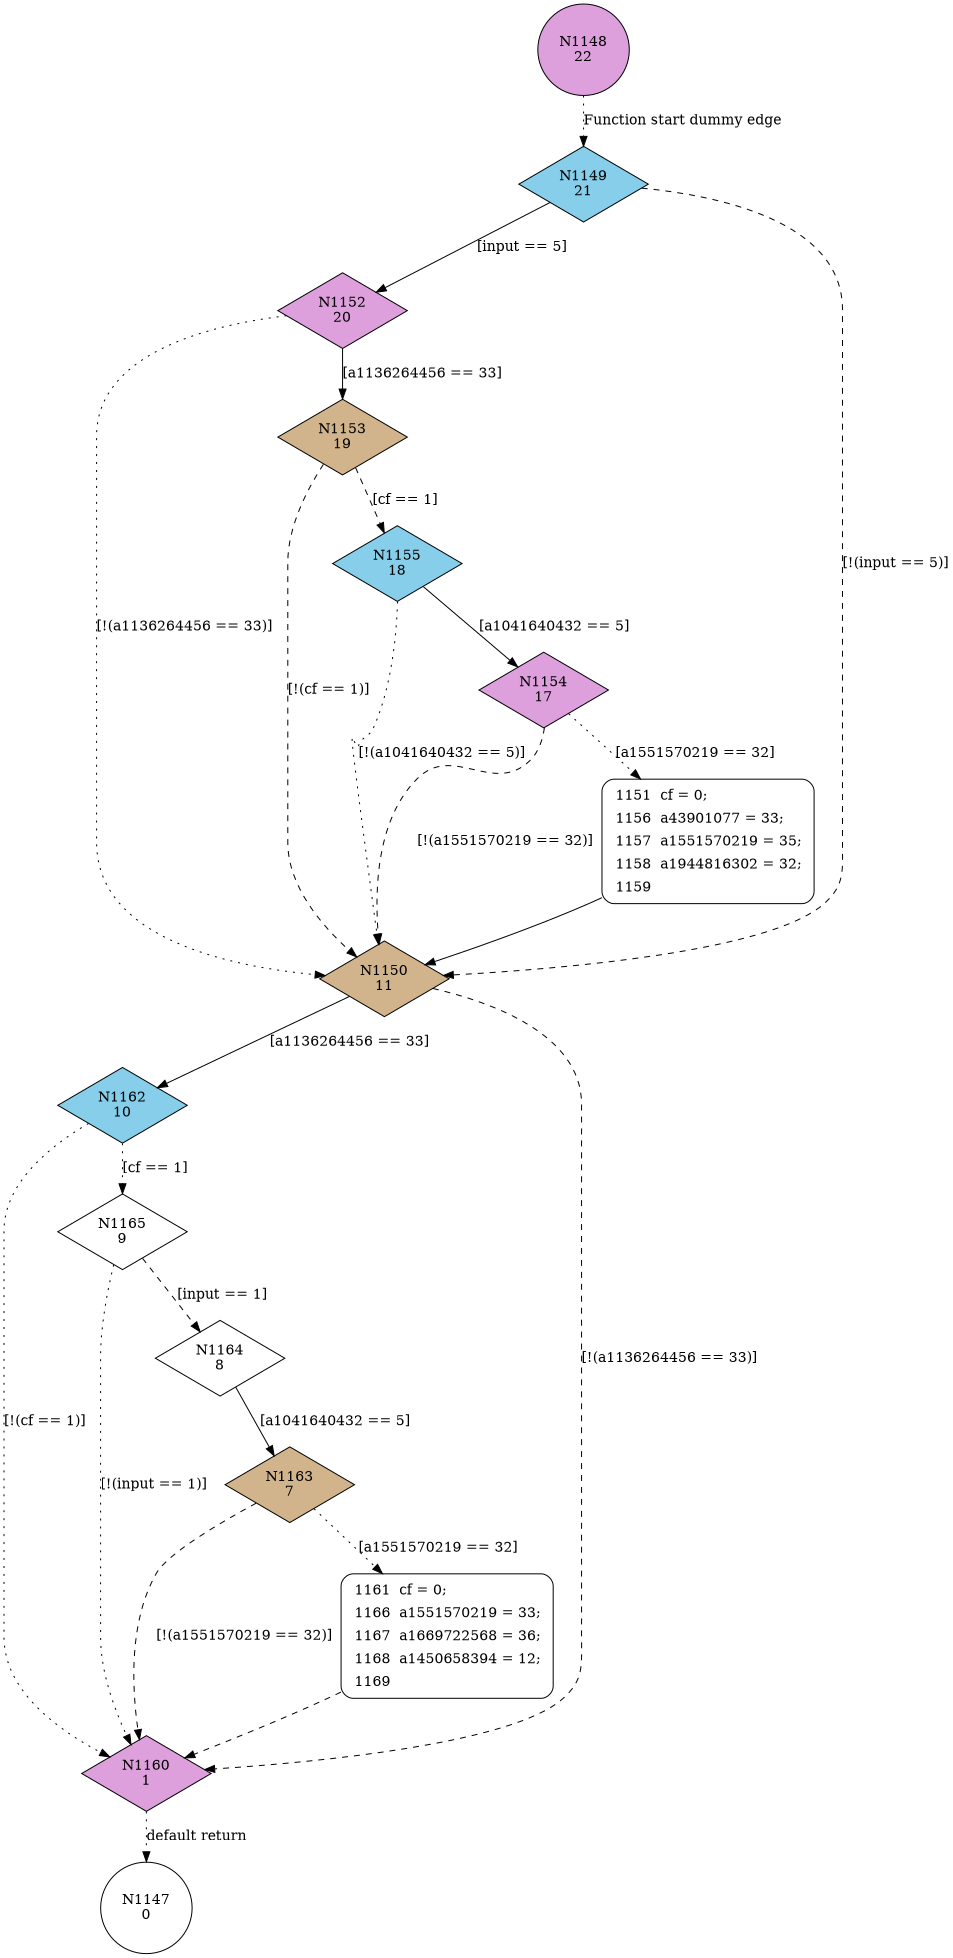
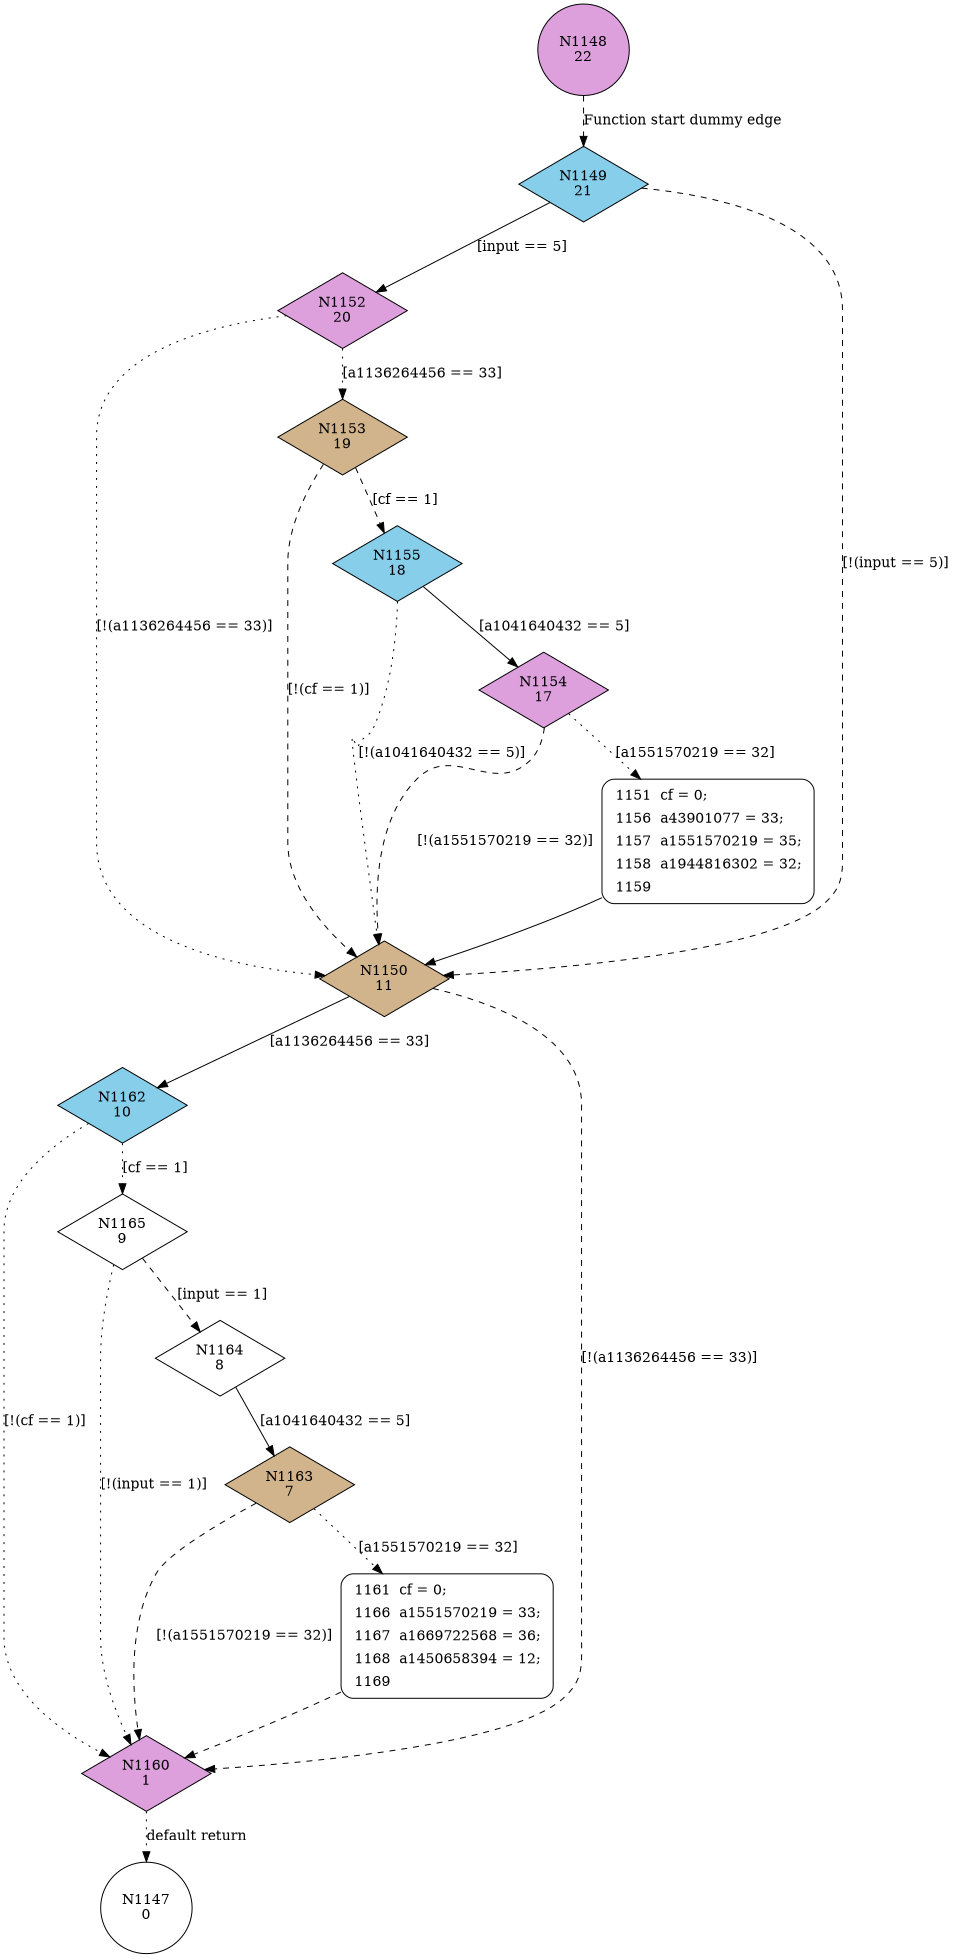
(584, 116) -> (584, 116)
(343, 369) -> (343, 369)
